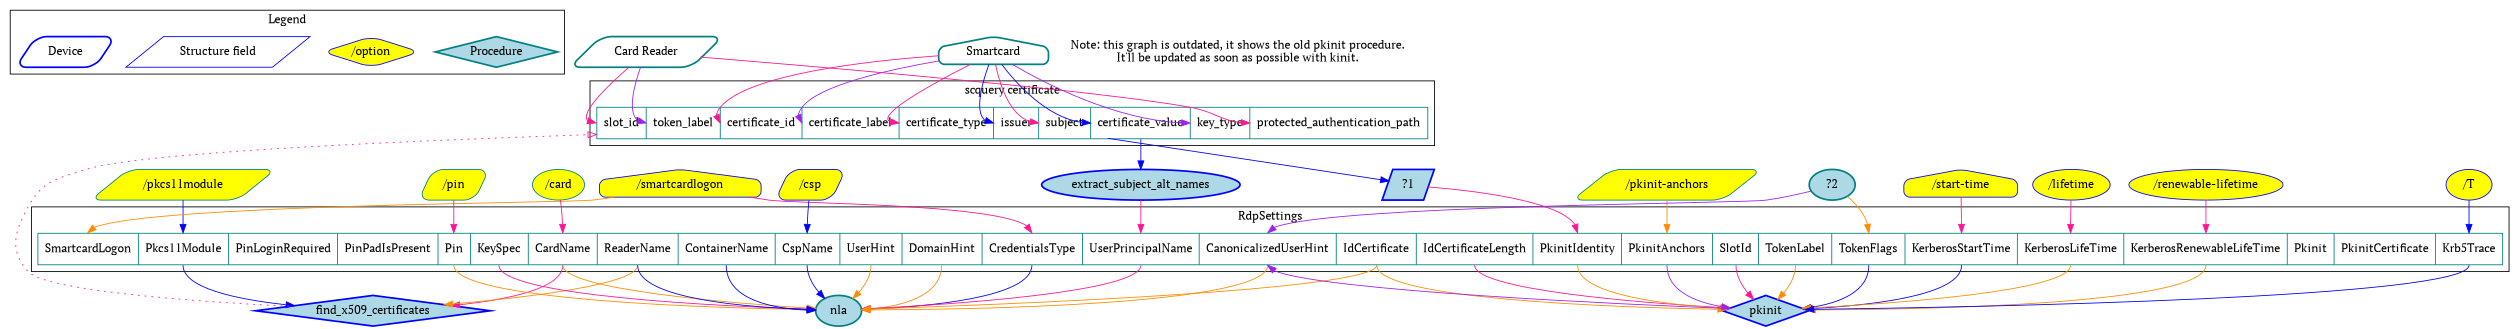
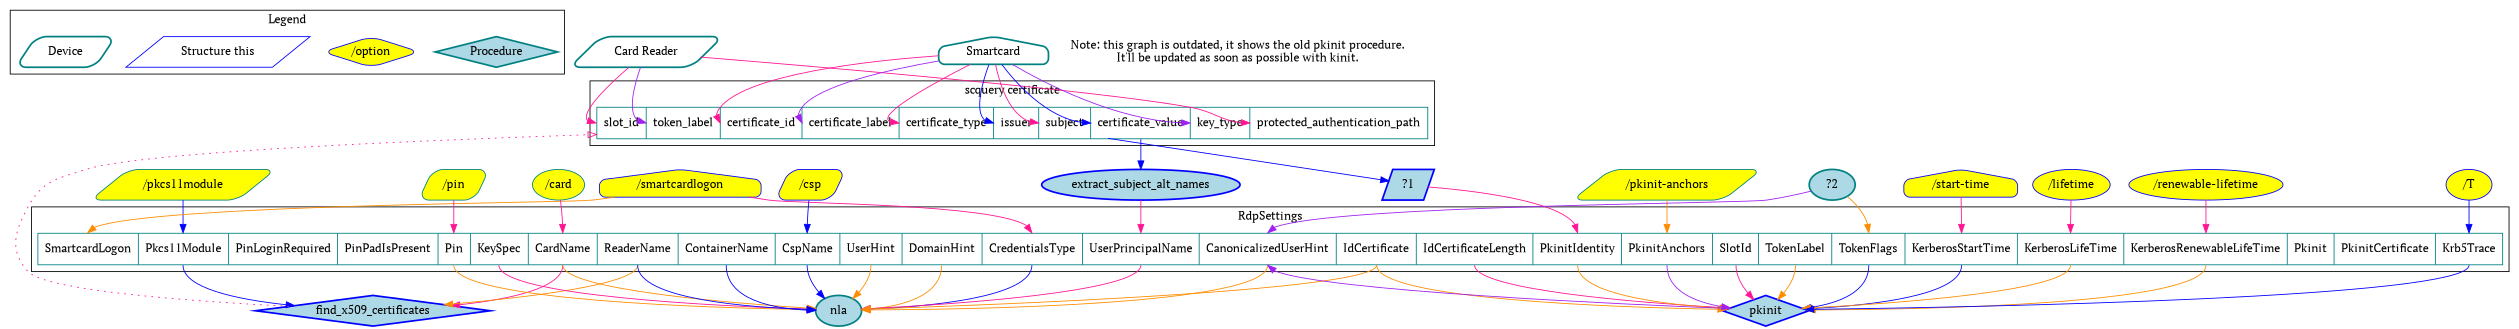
(66, 52) -> (66, 52)
(218, 52) -> (218, 52)
